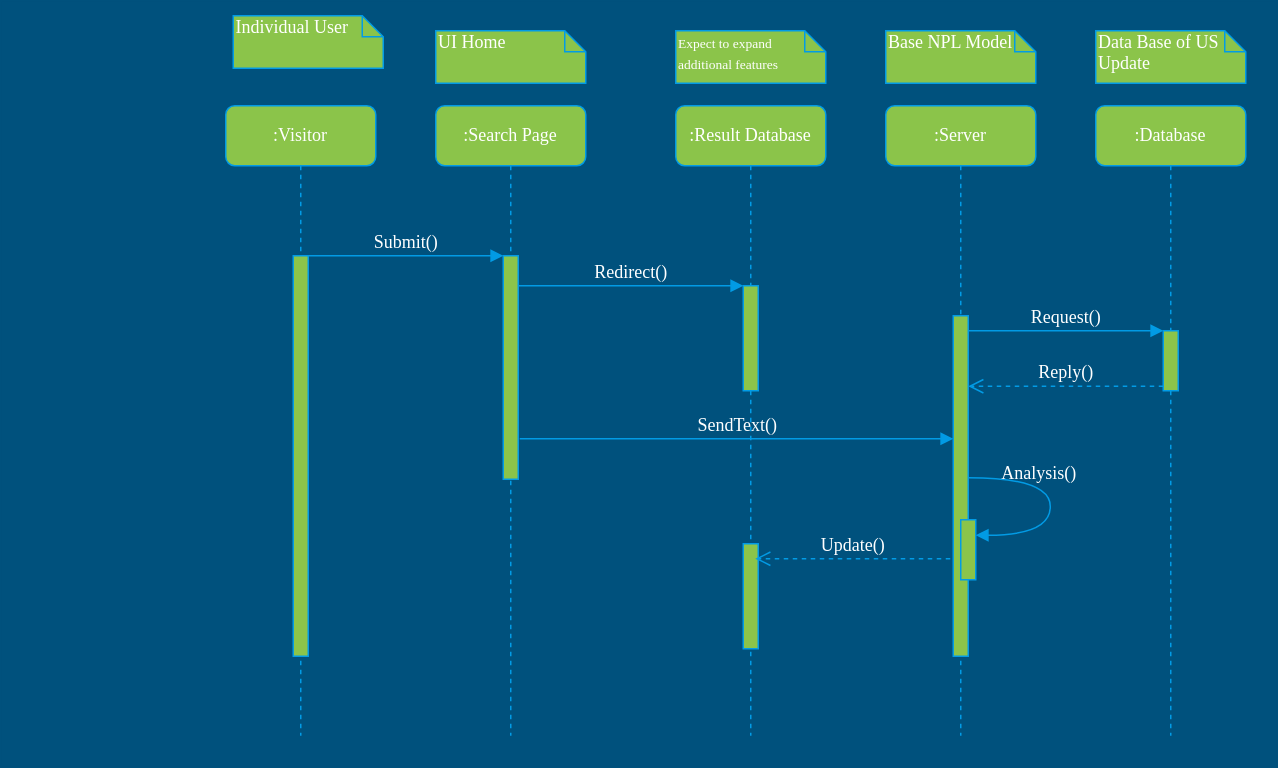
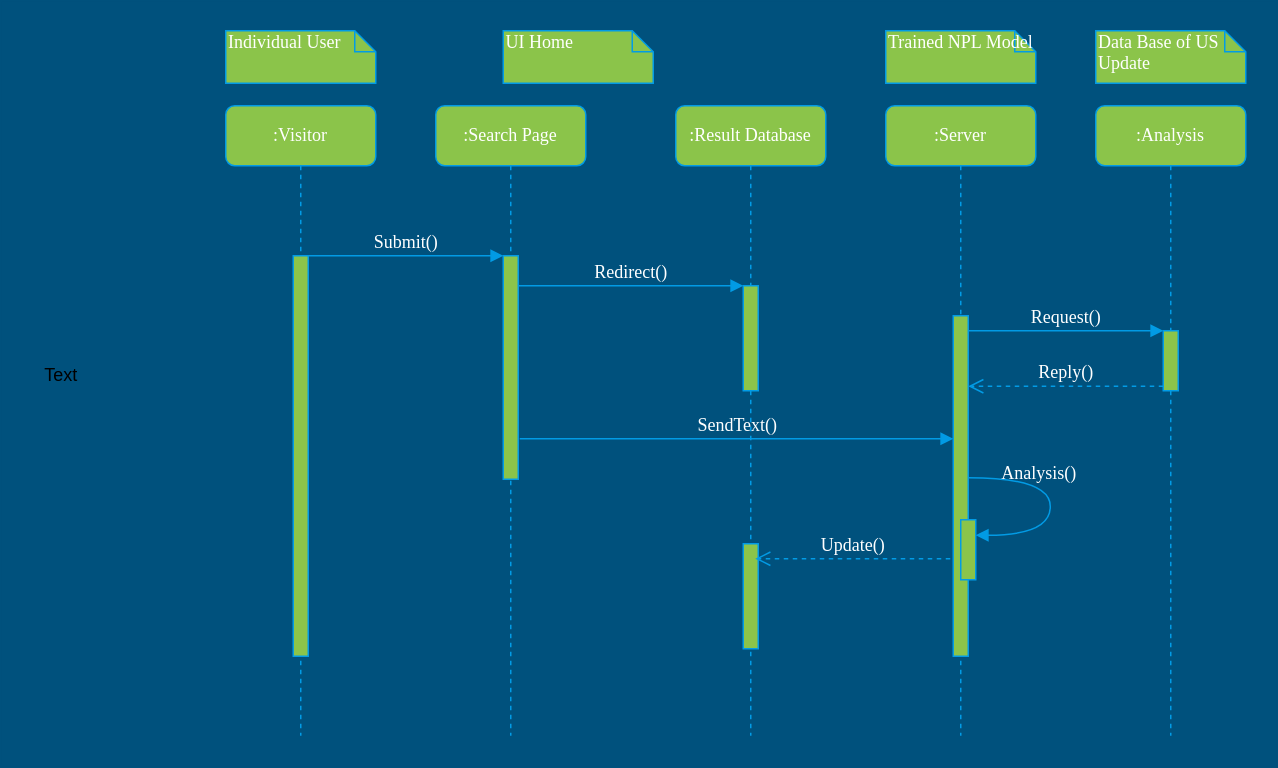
(308, 42) -> (301, 57)
(952, 43) -> (962, 54)
(511, 57) -> (578, 57)
(751, 57) -> none
(1171, 136) -> (1171, 136)
none -> (61, 376)
